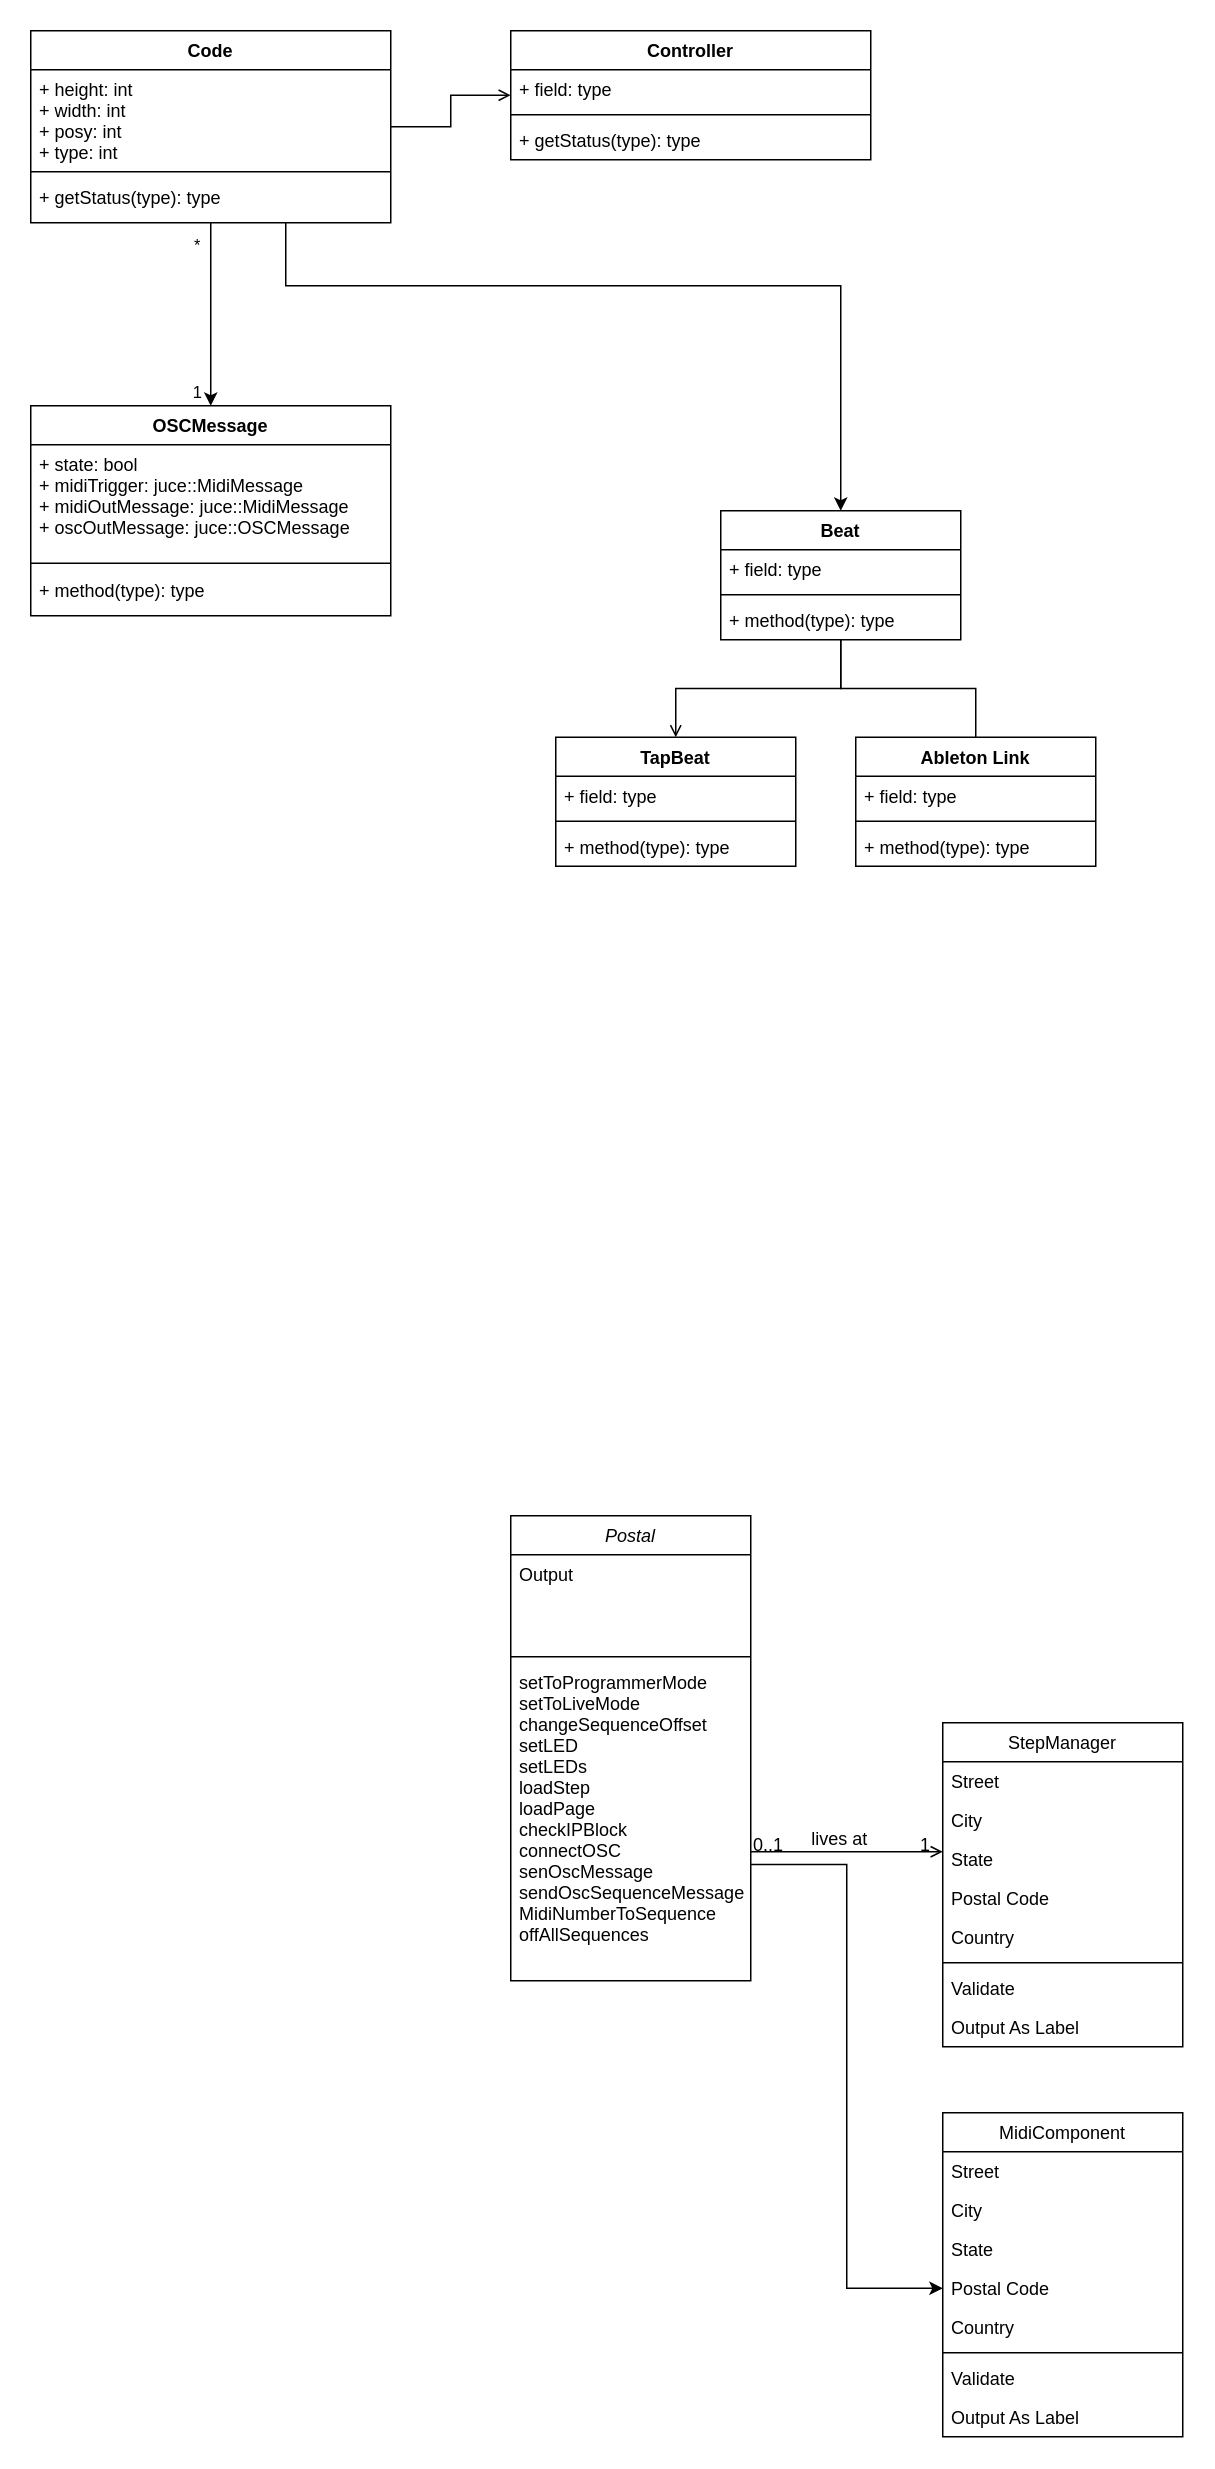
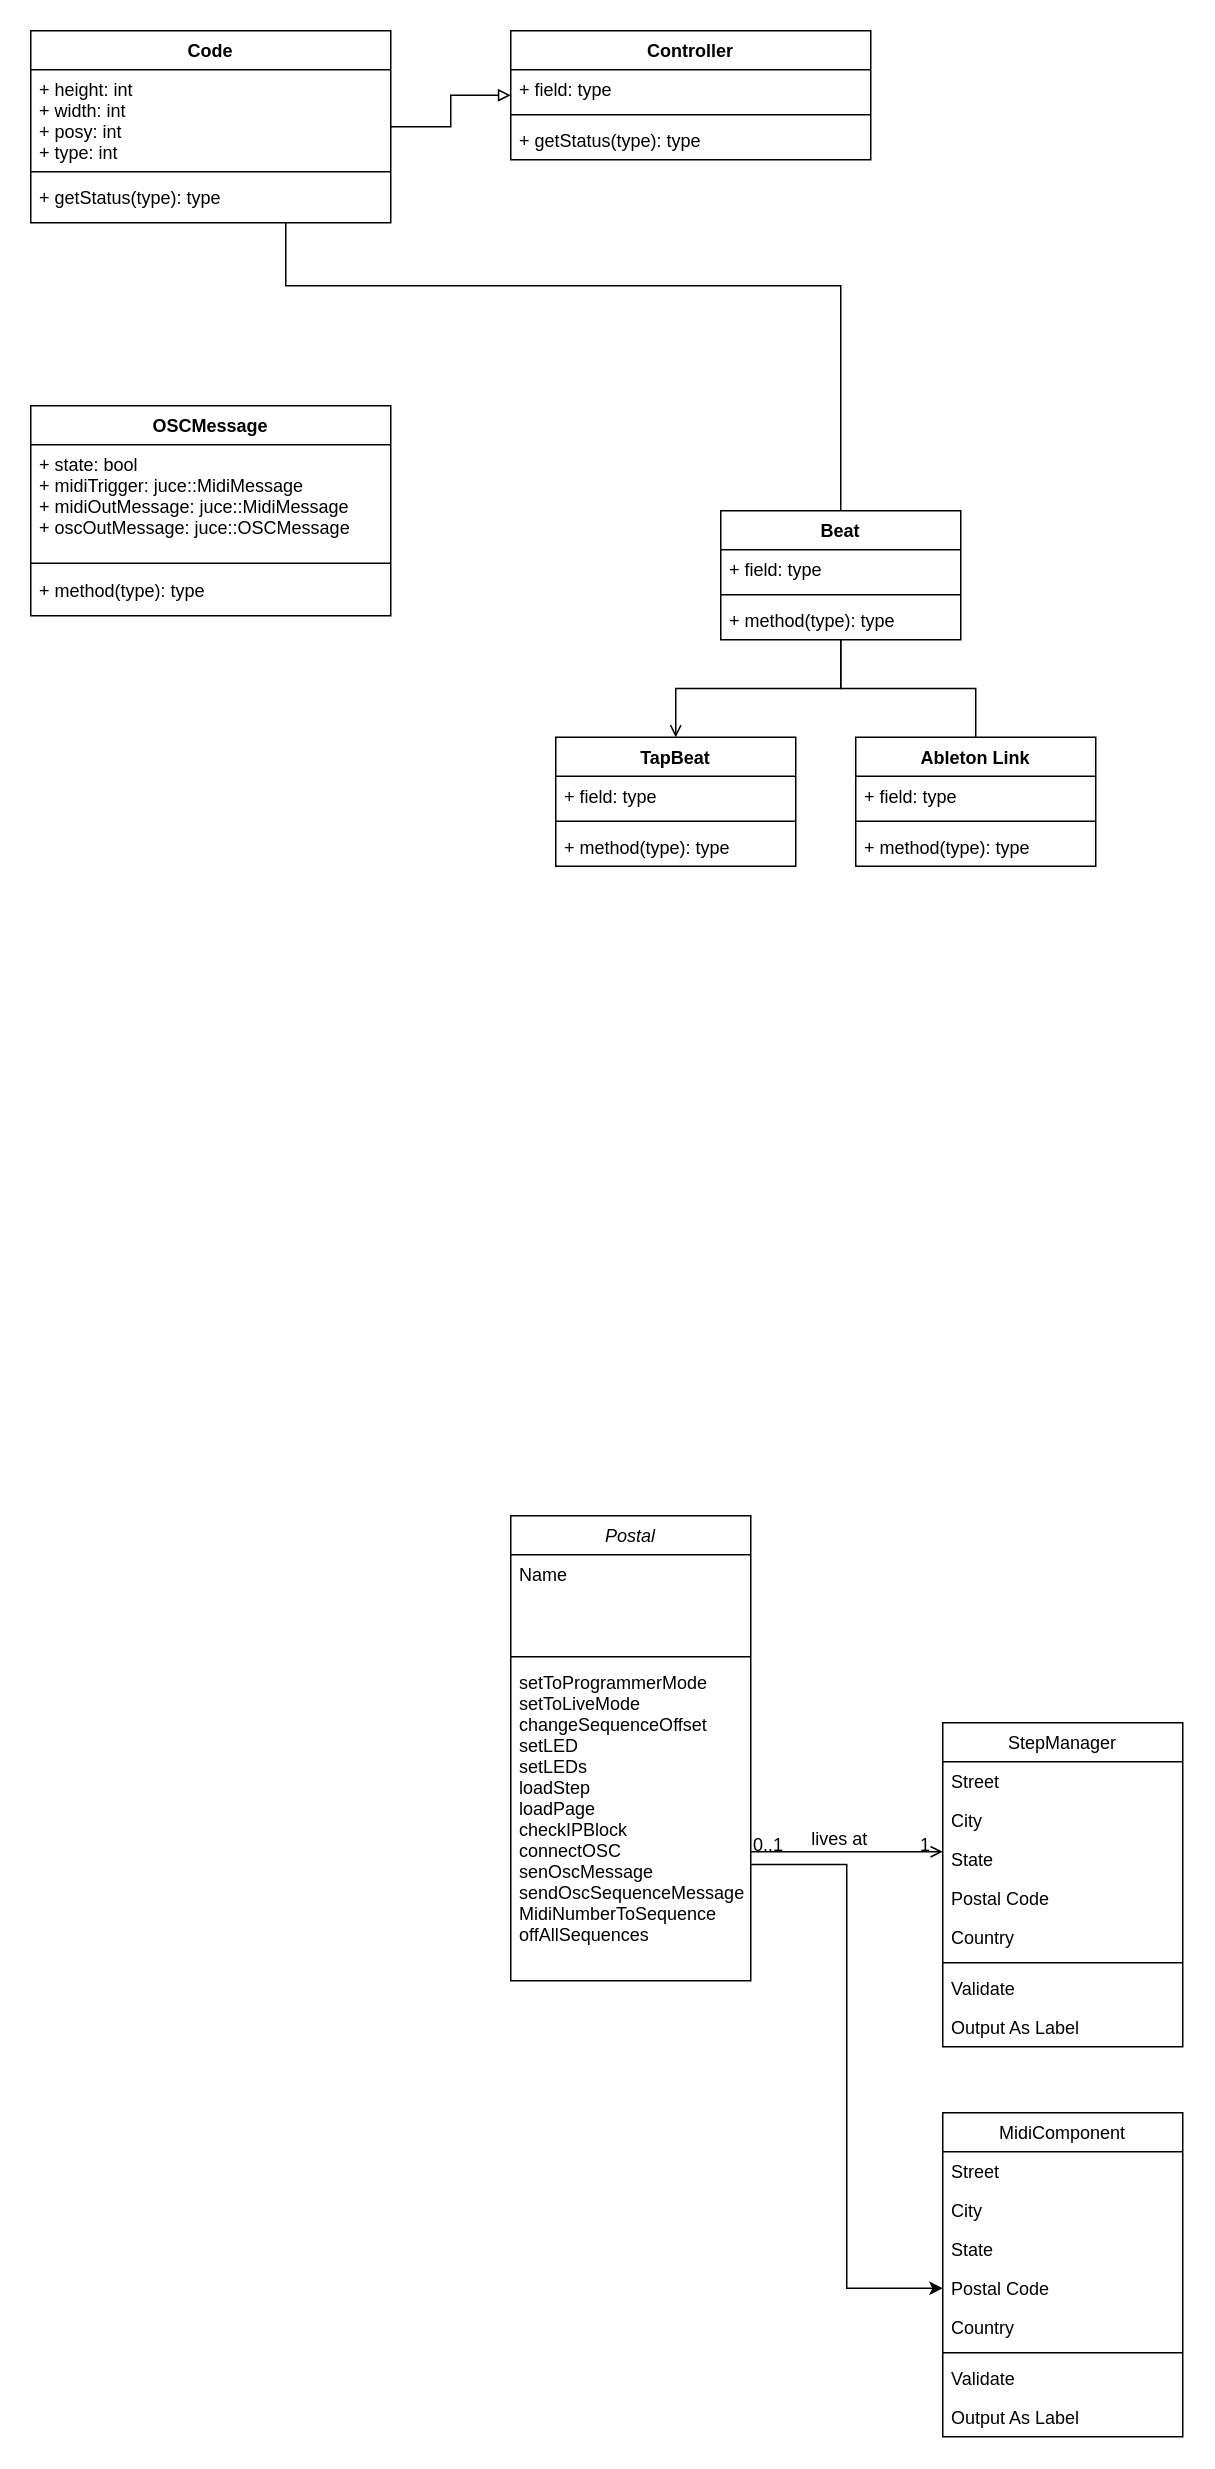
(501, 95) -> (497, 95)
(211, 310) -> none
(841, 499) -> (841, 503)
(549, 1575) -> (539, 1575)
